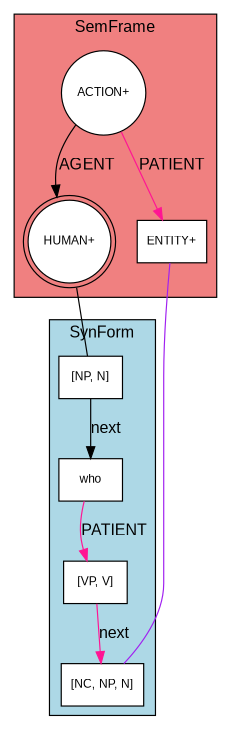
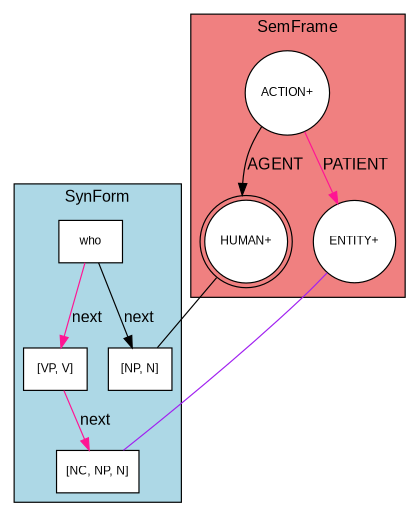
(172, 242) -> (355, 242)
(91, 423) -> (113, 300)
(114, 531) -> (87, 318)
